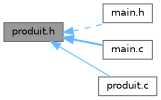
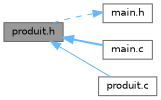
(90, 27) -> (73, 18)
